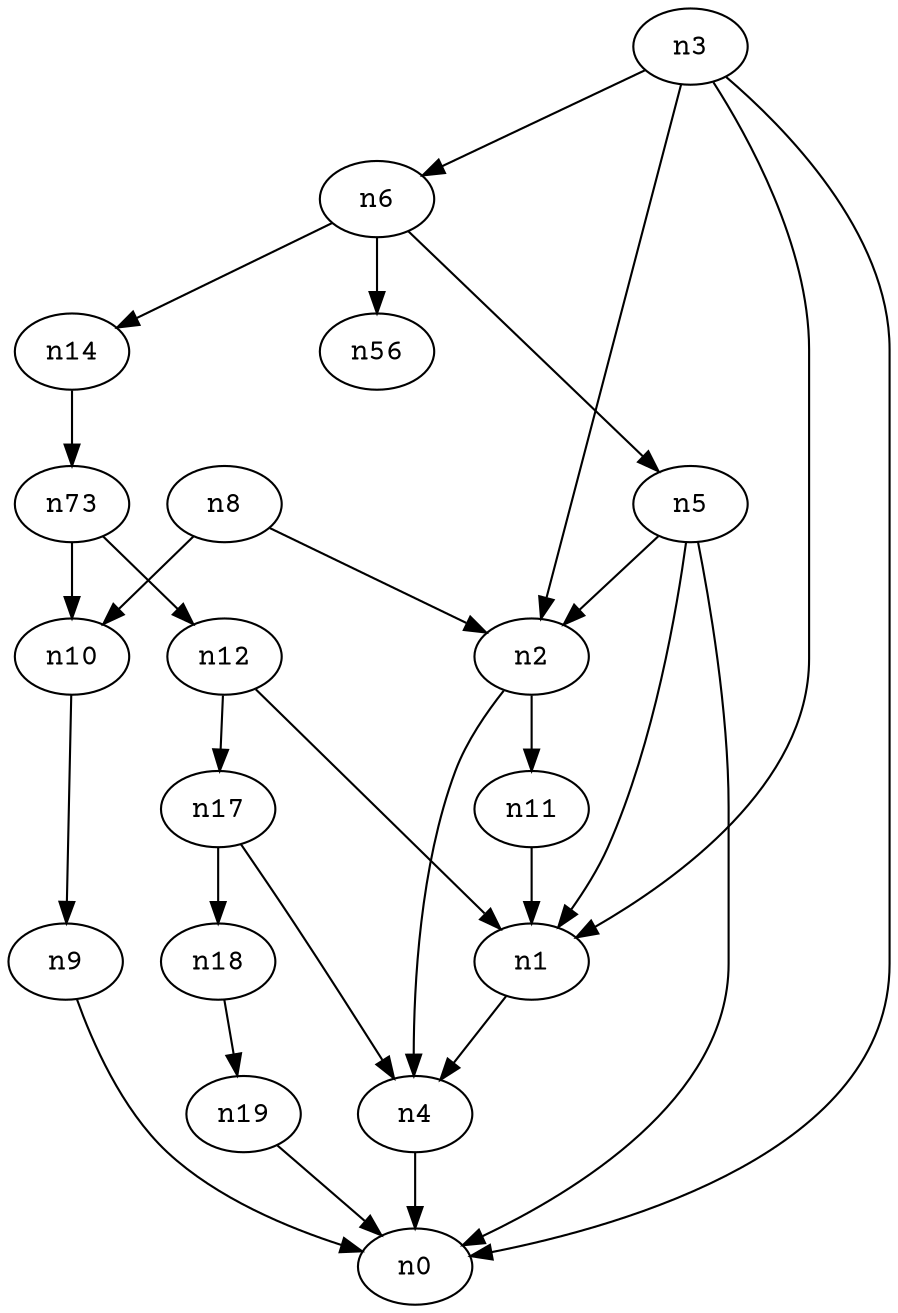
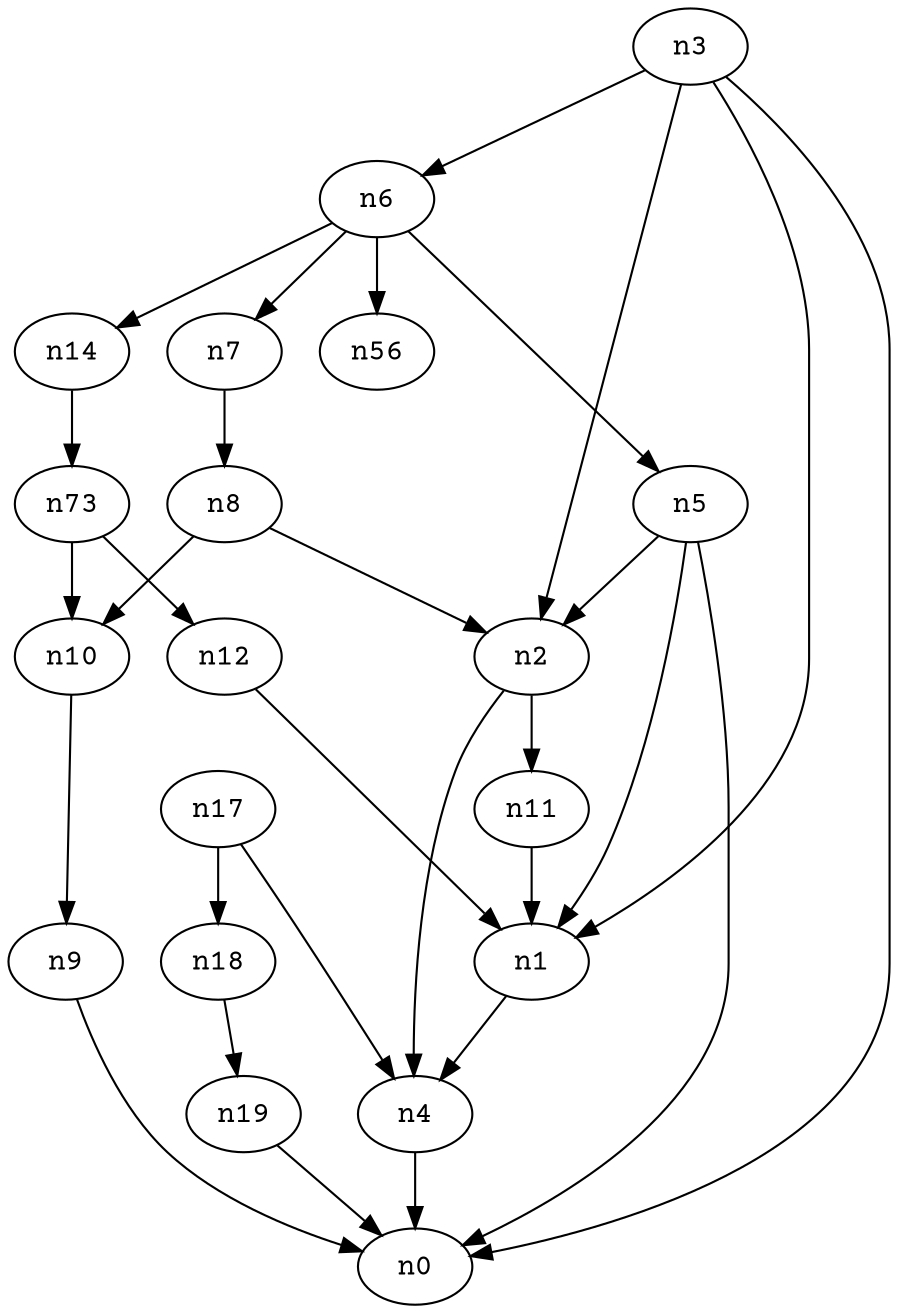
none -> (225, 352)
(222, 722) -> none
